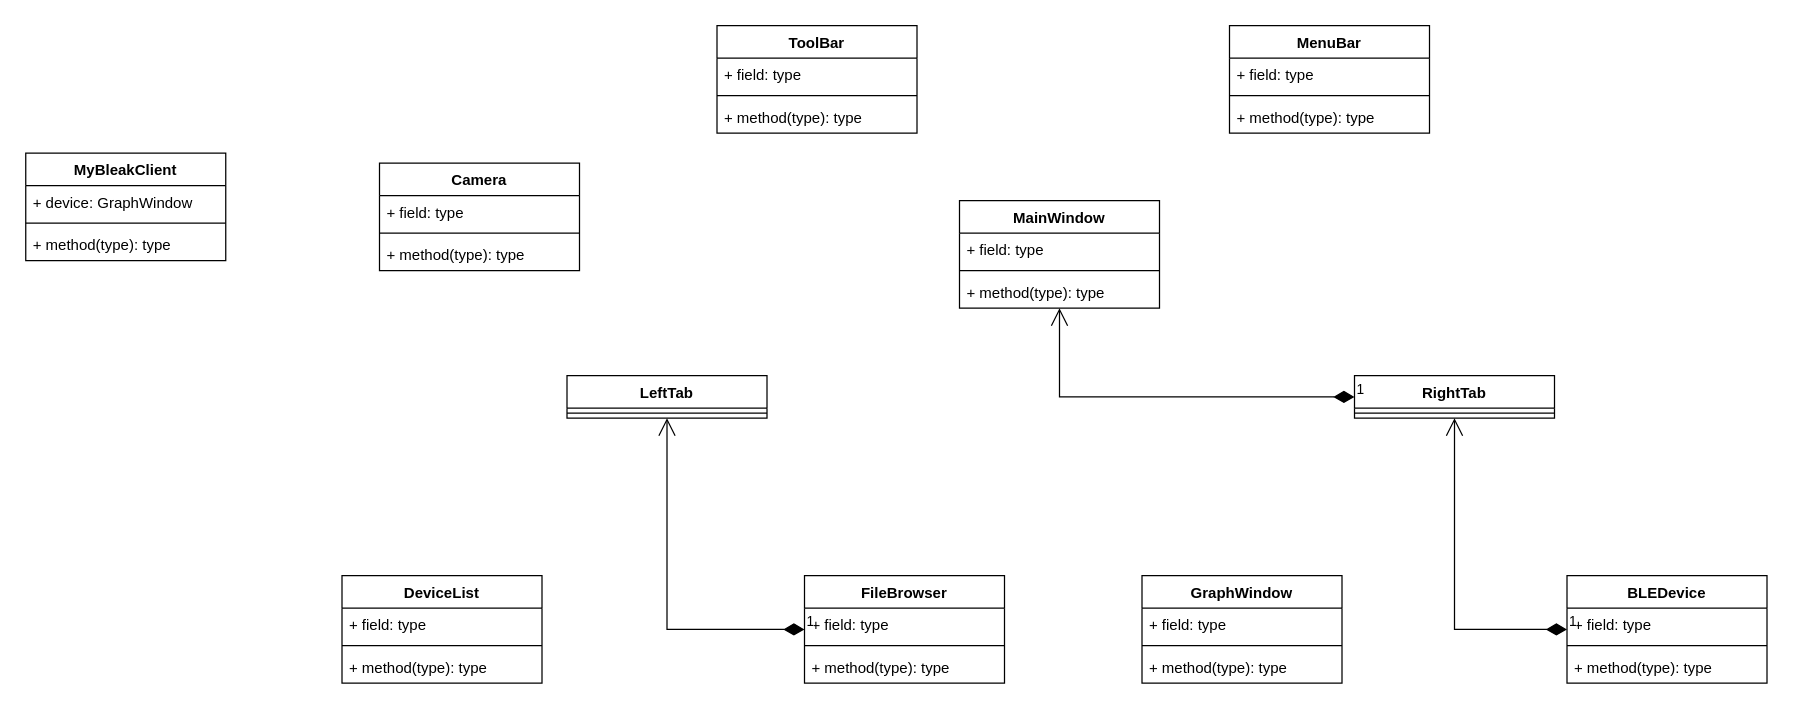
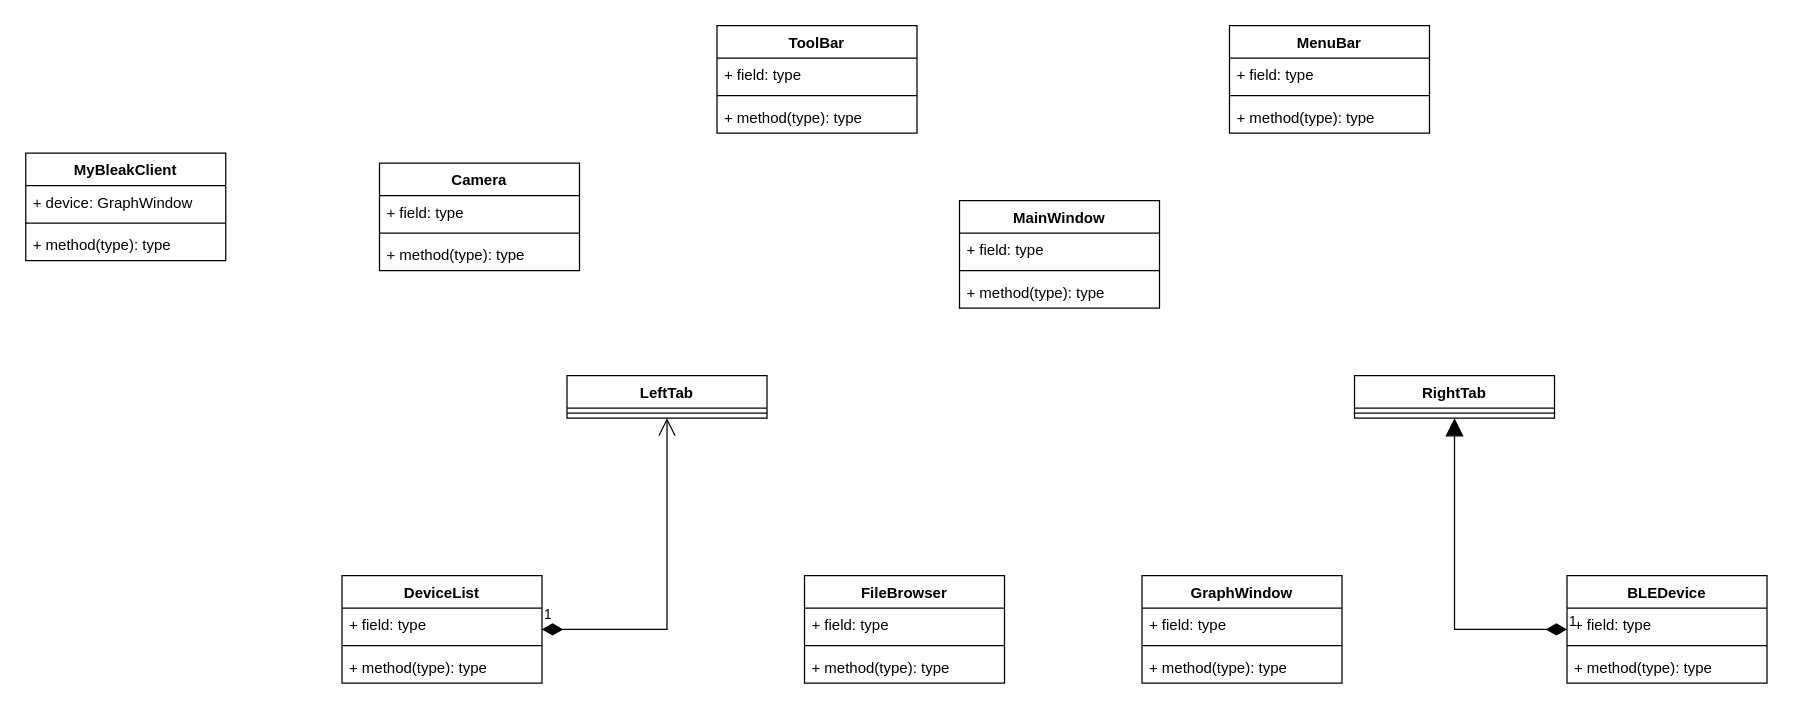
(1154, 397) -> none
(1454, 430) -> (1454, 437)
none -> (612, 629)
(726, 629) -> none
